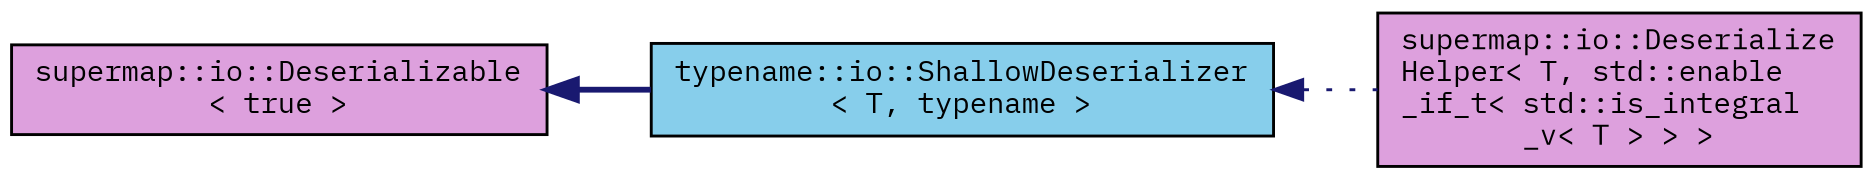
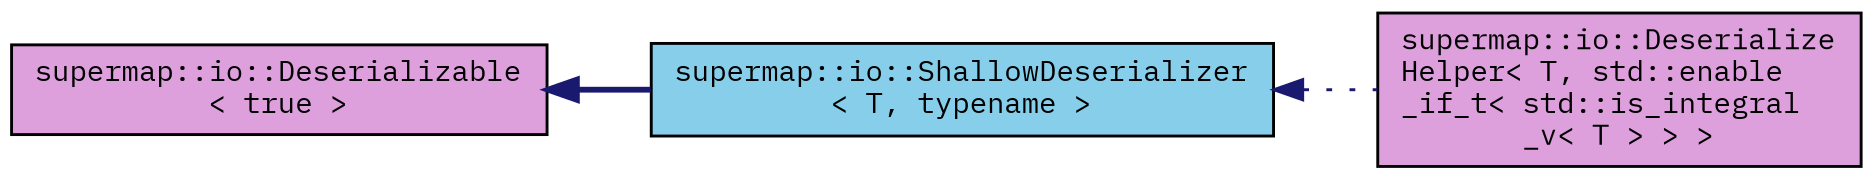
(962, 90) -> (962, 90)
